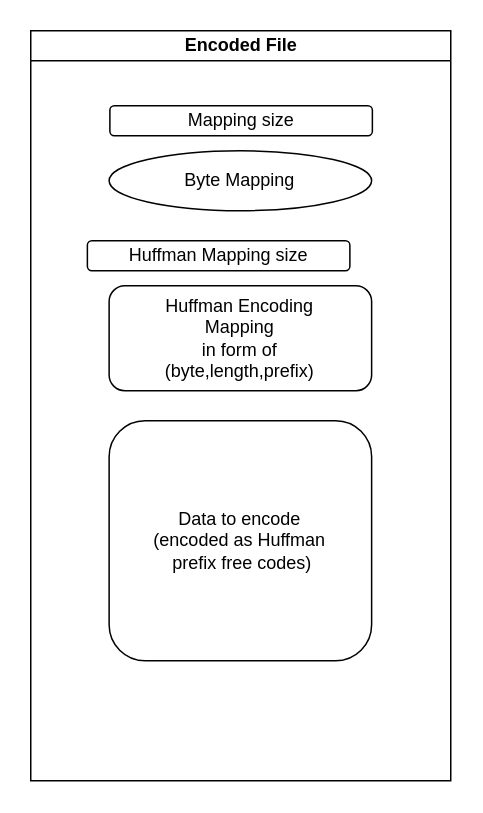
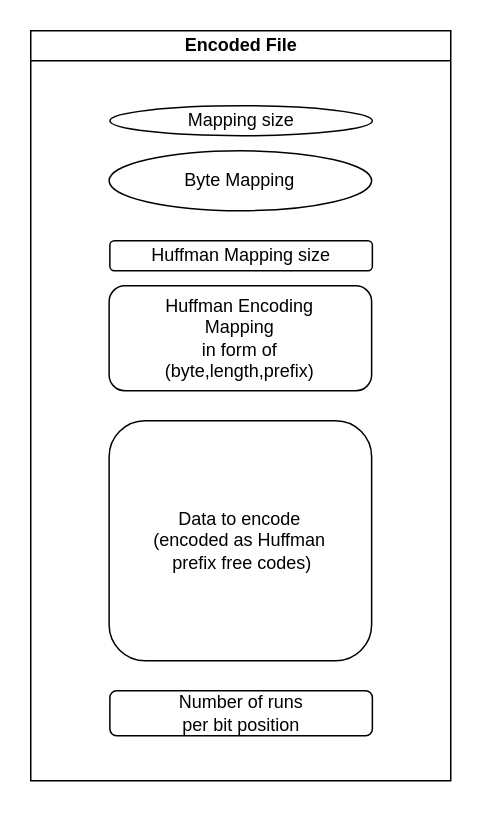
(241, 121) -> (241, 121)
(219, 256) -> (241, 256)
none -> (241, 713)
